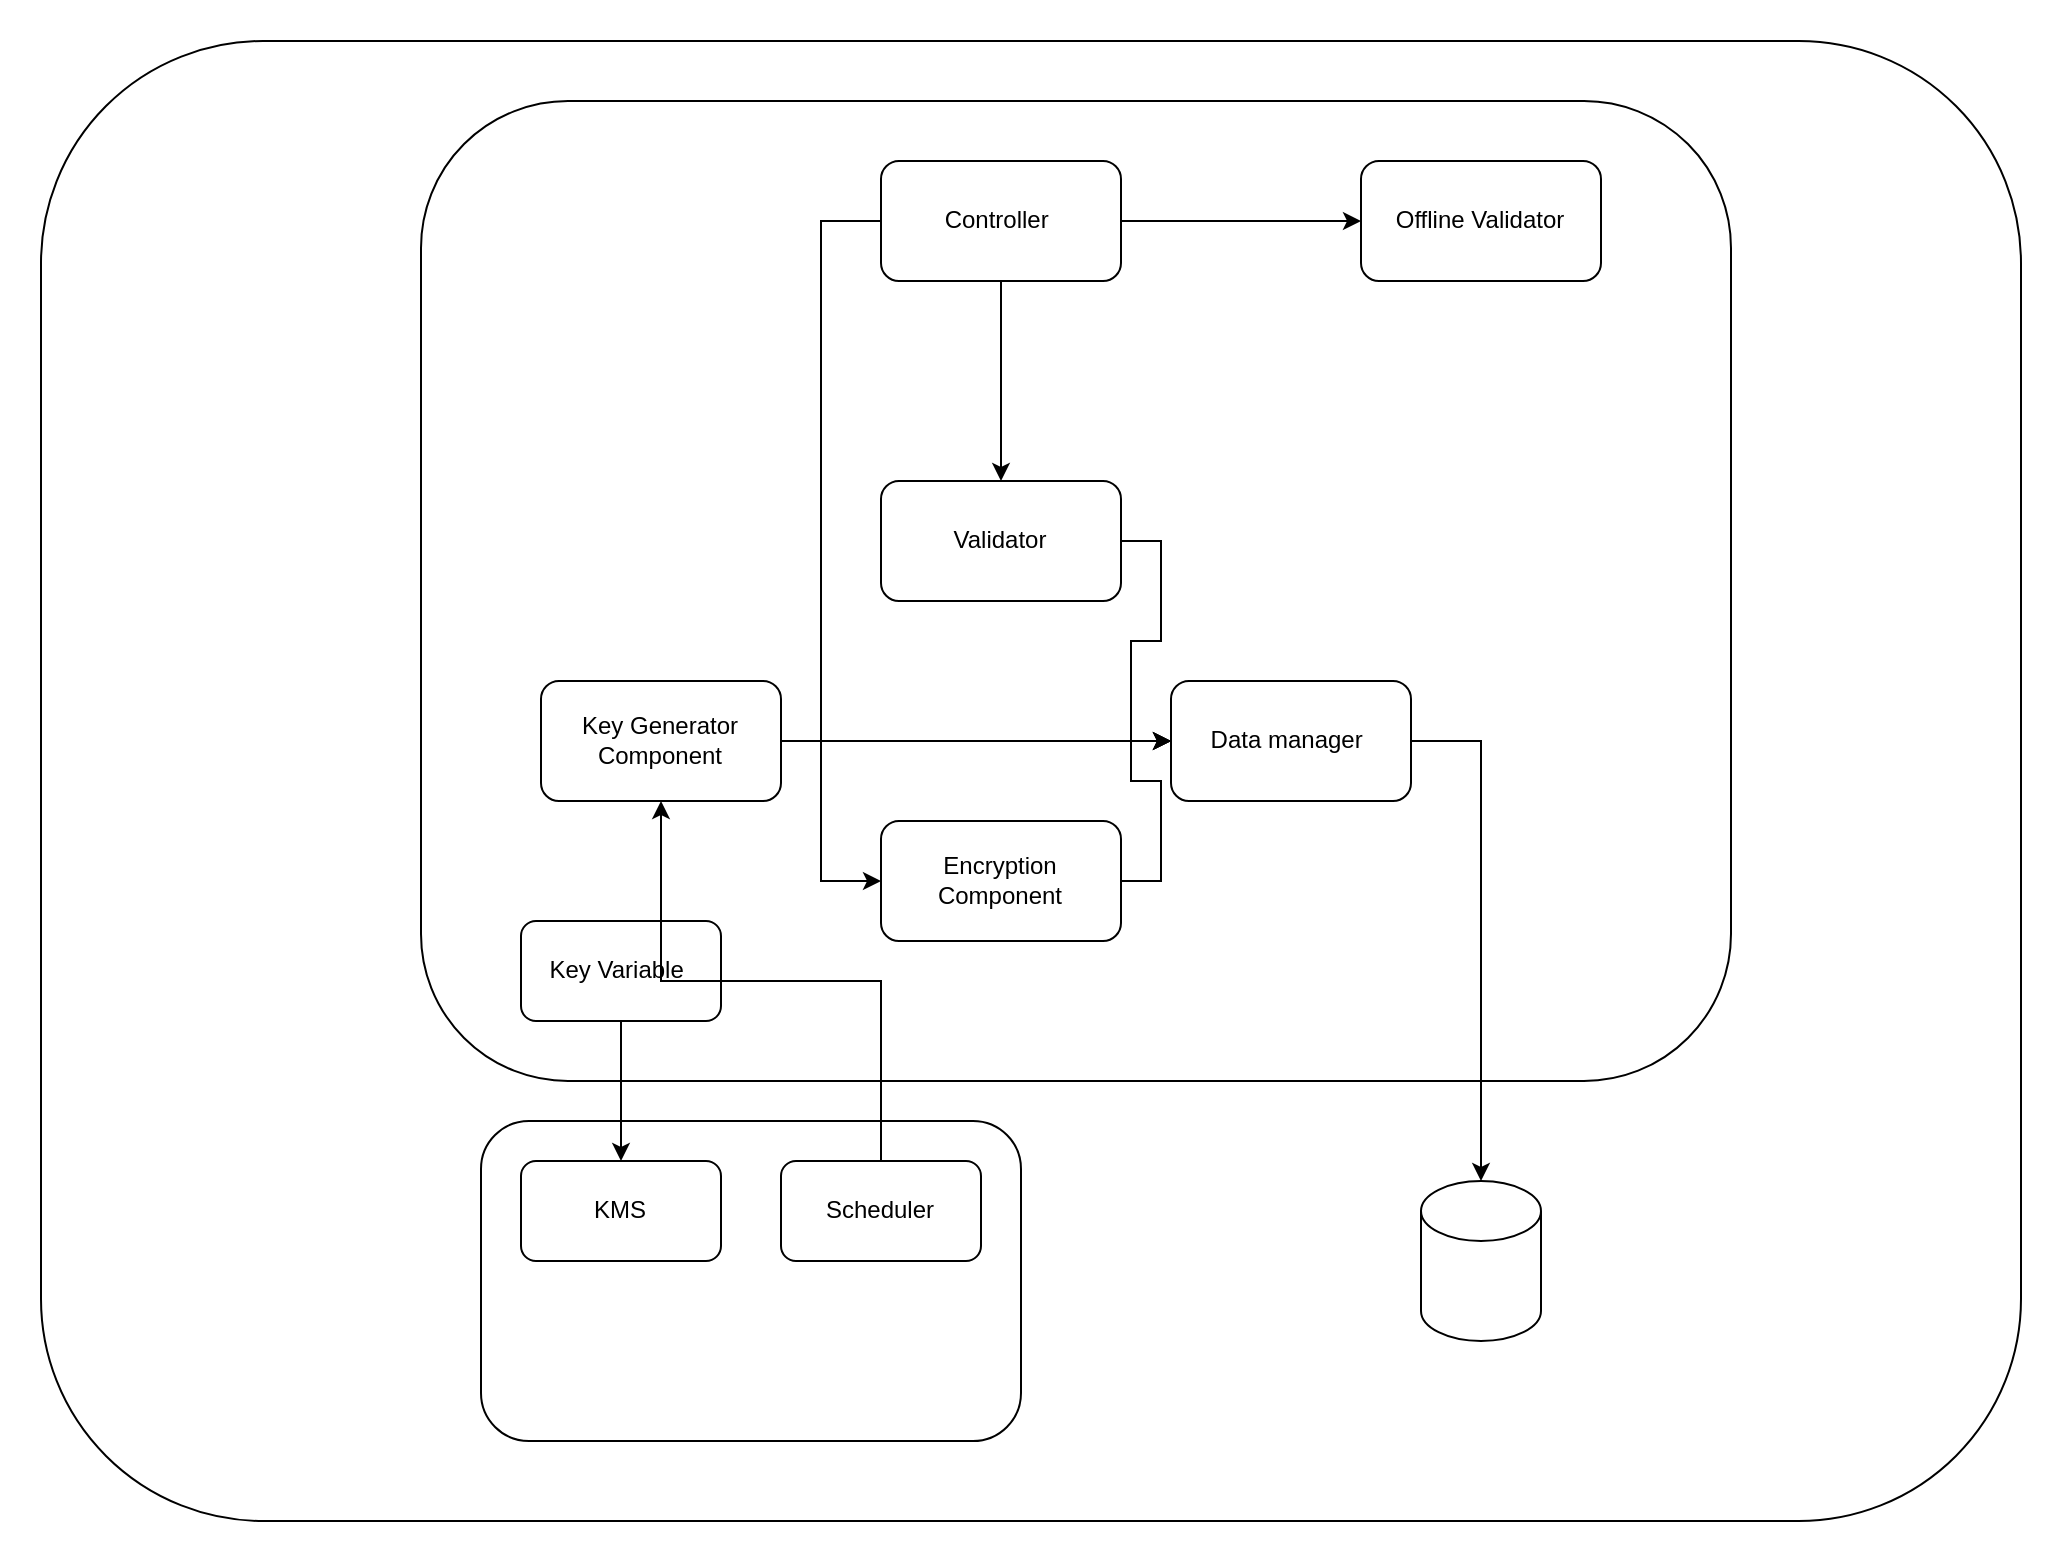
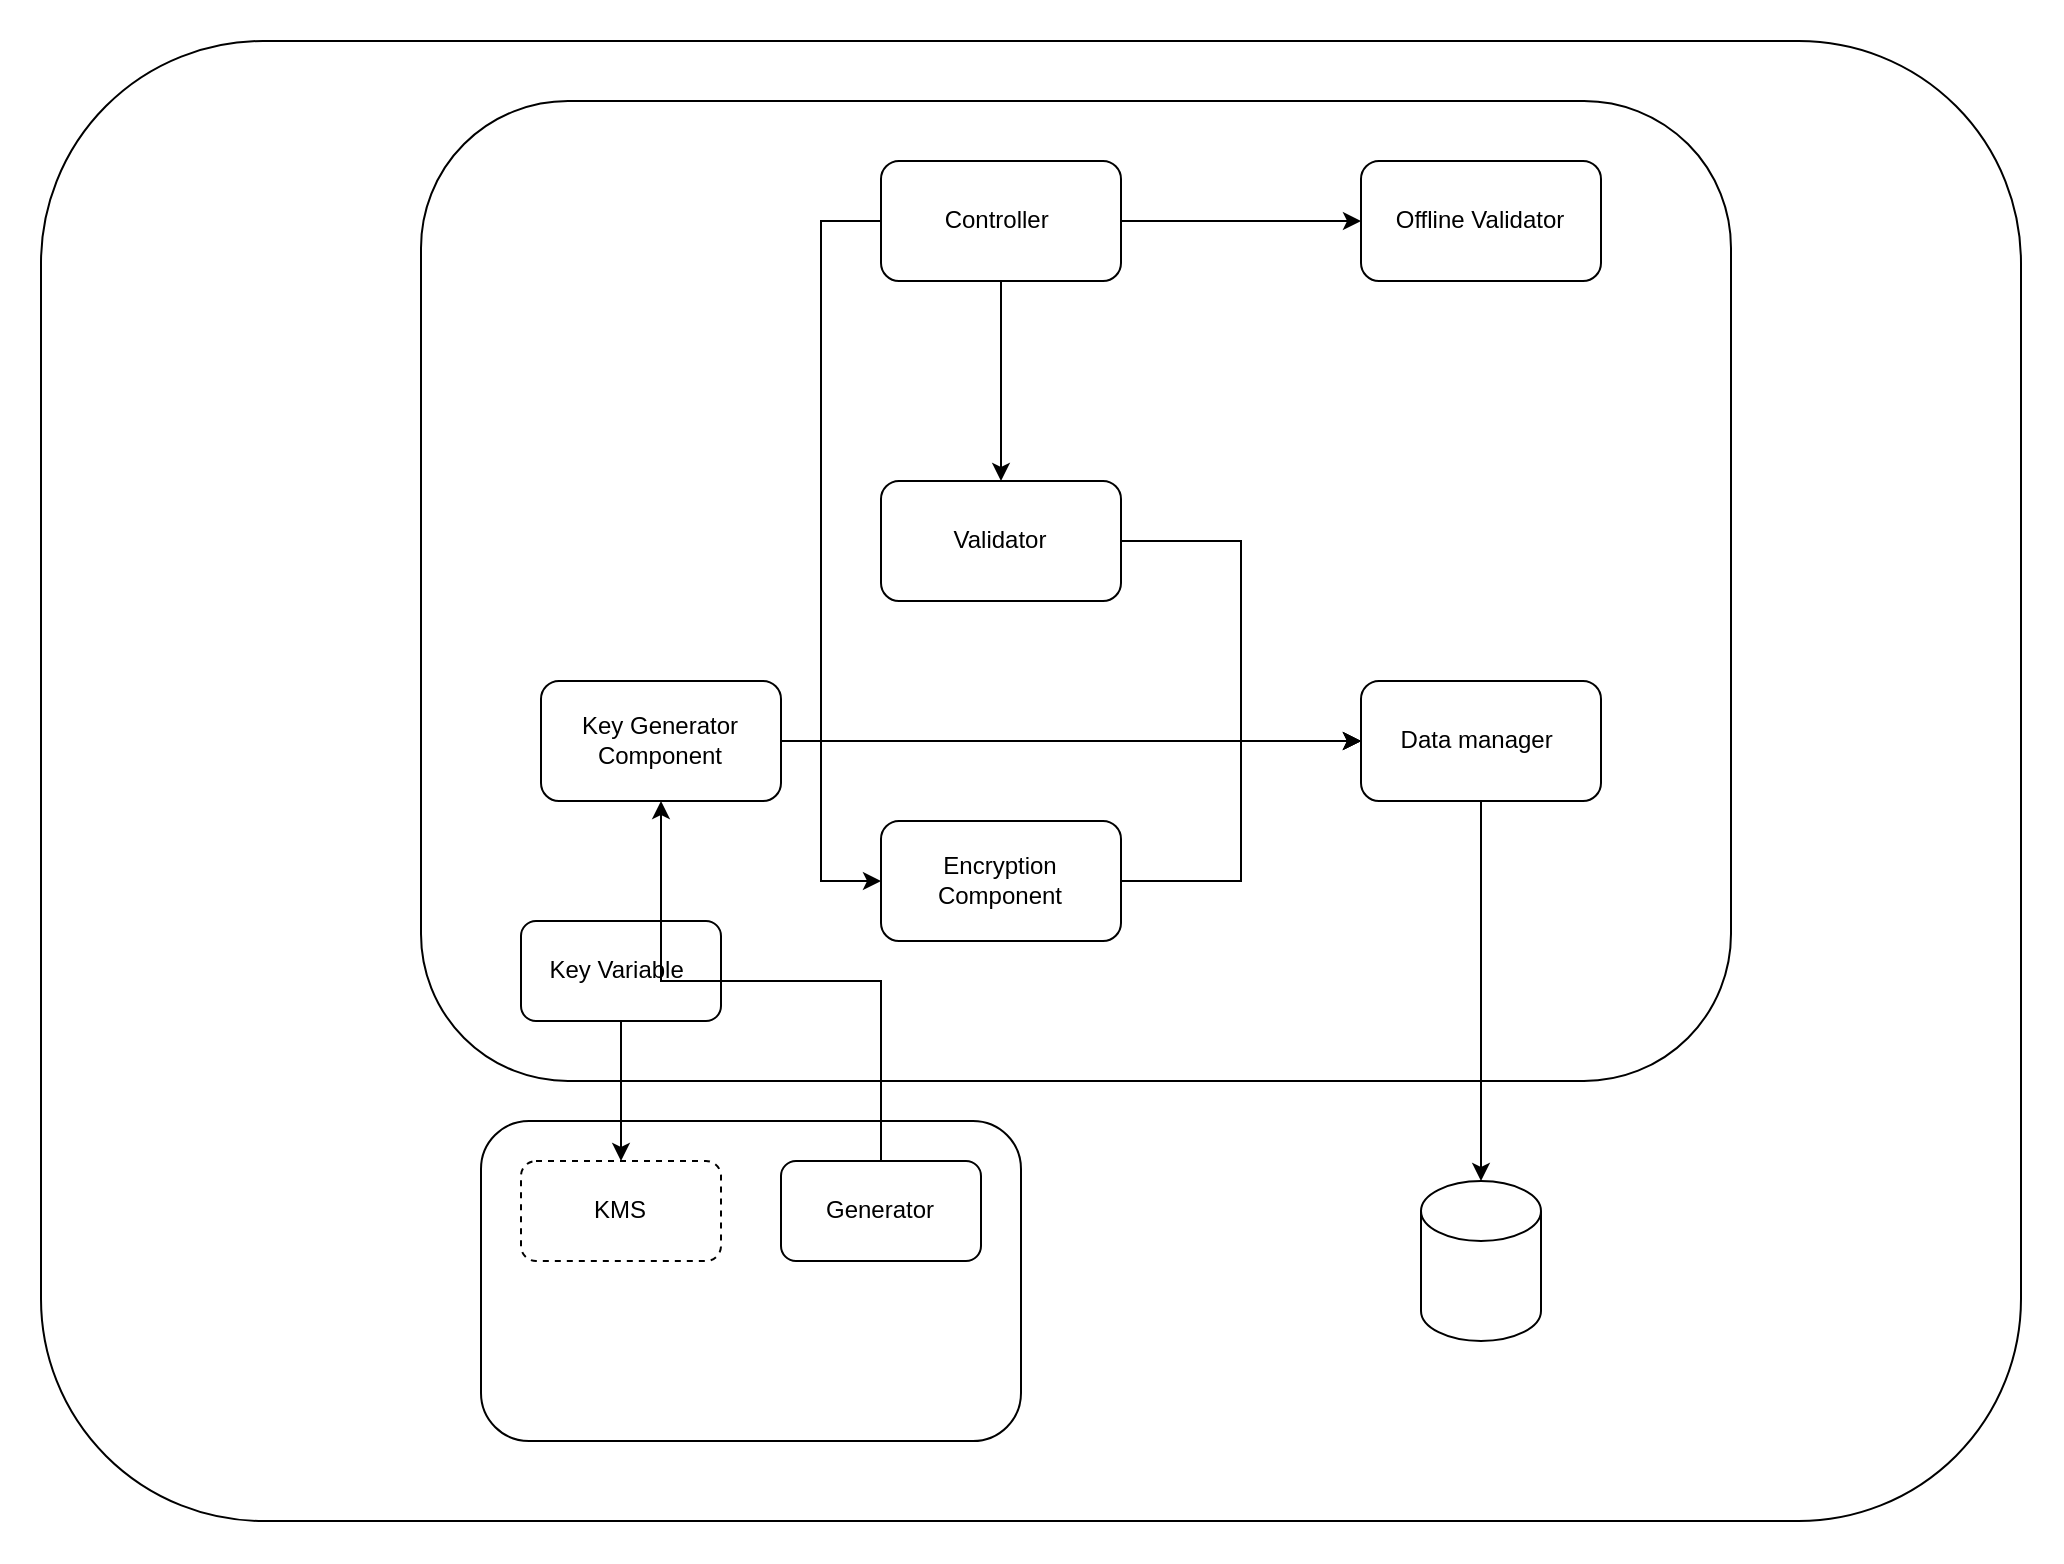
(1291, 741) -> (1481, 741)
(621, 1211) -> (621, 1211)
(881, 1211) -> (881, 1211)
